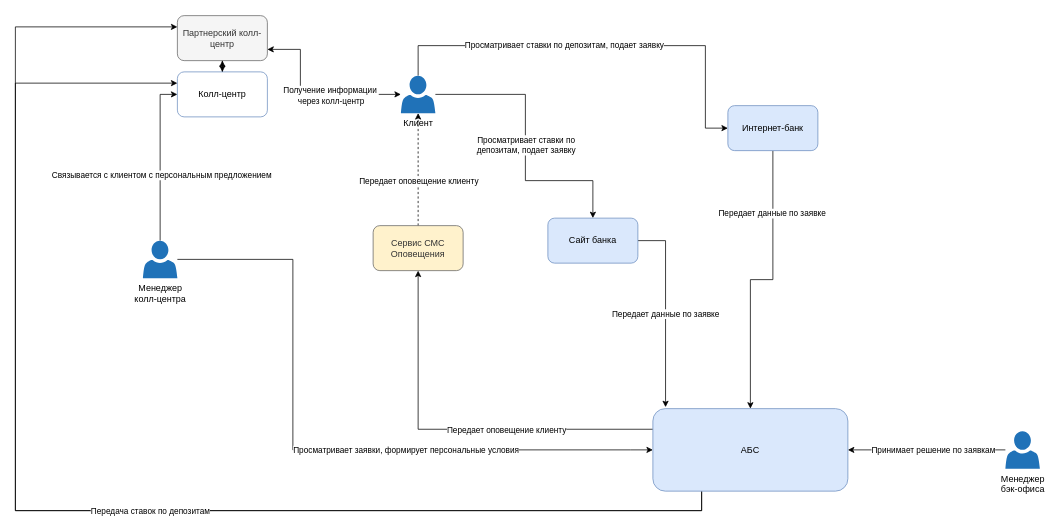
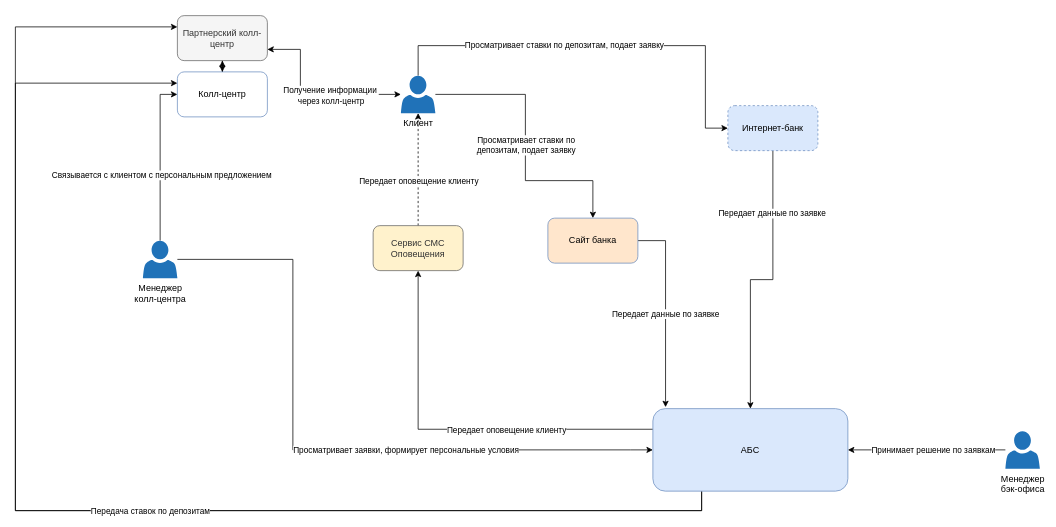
(773, 128) -> (773, 128)
(593, 240) -> (593, 240)
